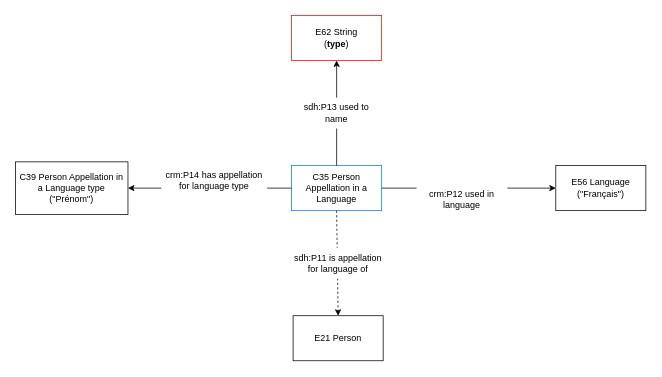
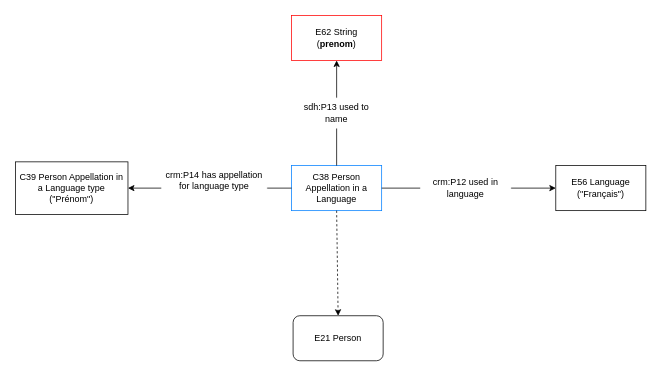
(336, 38) -> (336, 38)
(336, 188) -> (336, 188)
(462, 199) -> (465, 188)
(338, 263) -> none
(338, 338) -> (338, 338)
